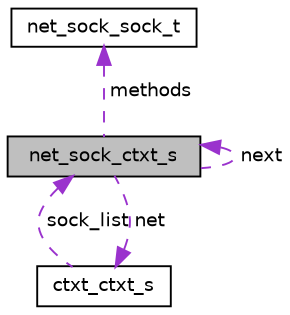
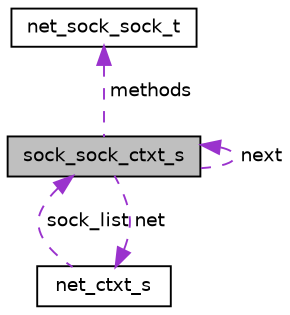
(104, 156) -> (104, 156)
(104, 286) -> (104, 286)
